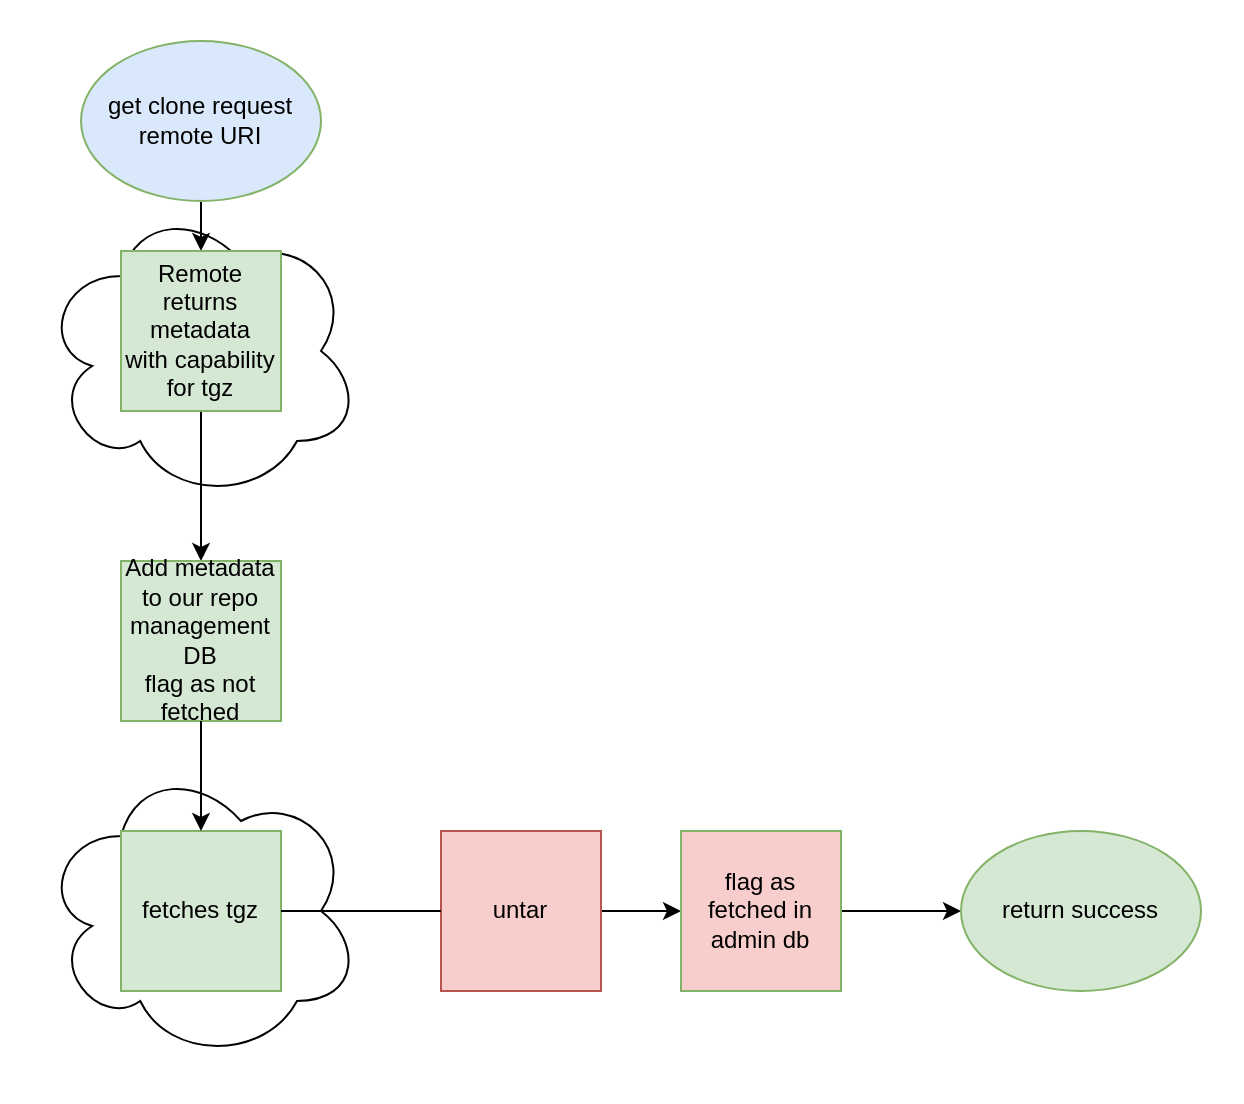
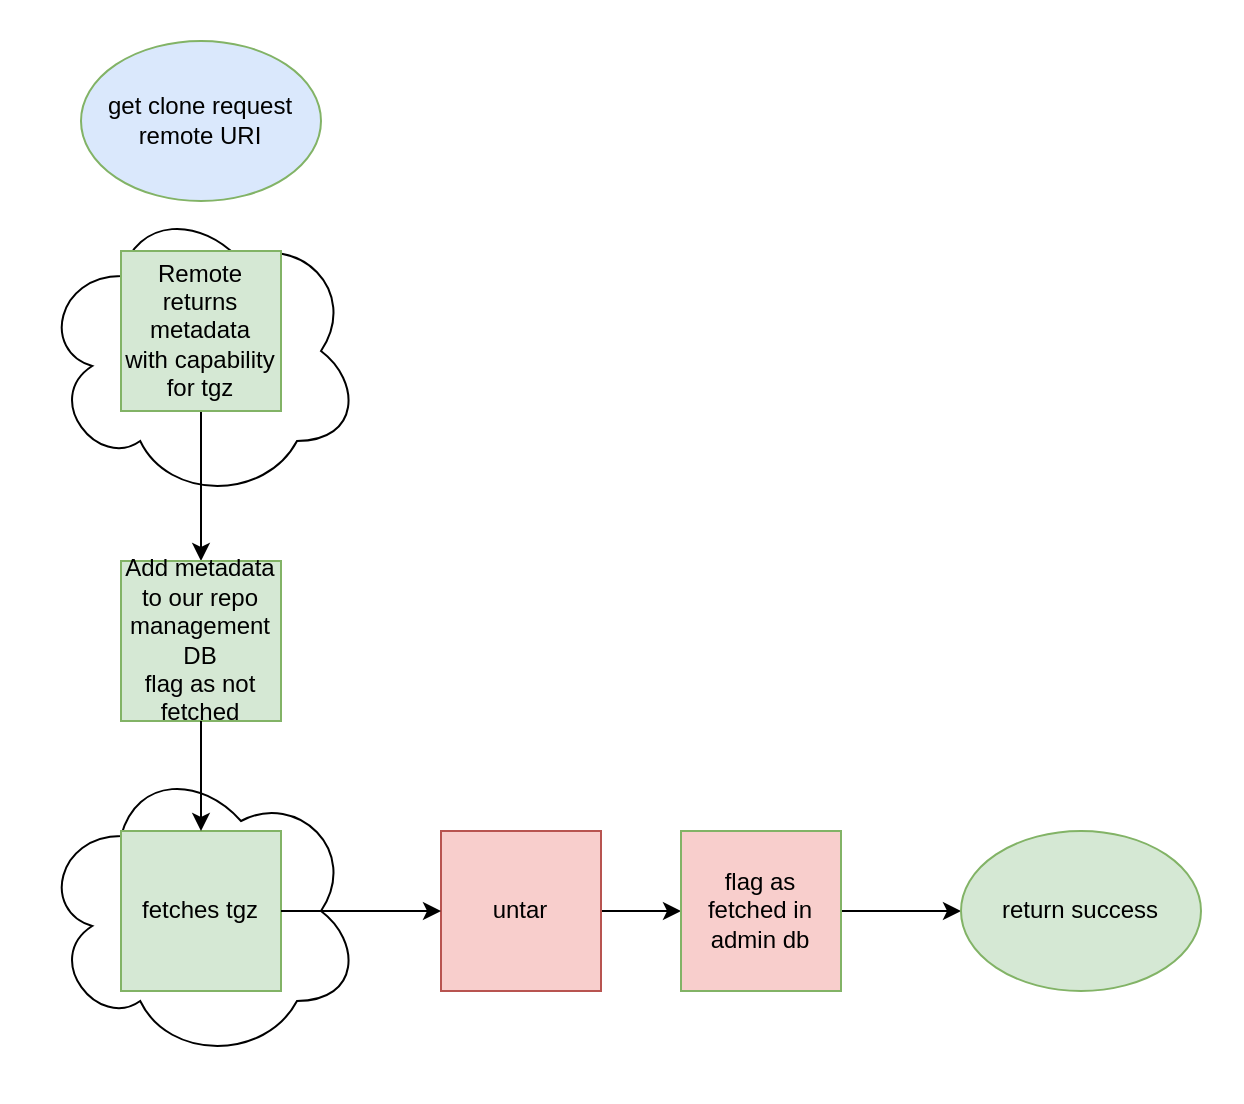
(201, 233) -> none
(432, 911) -> (426, 911)
